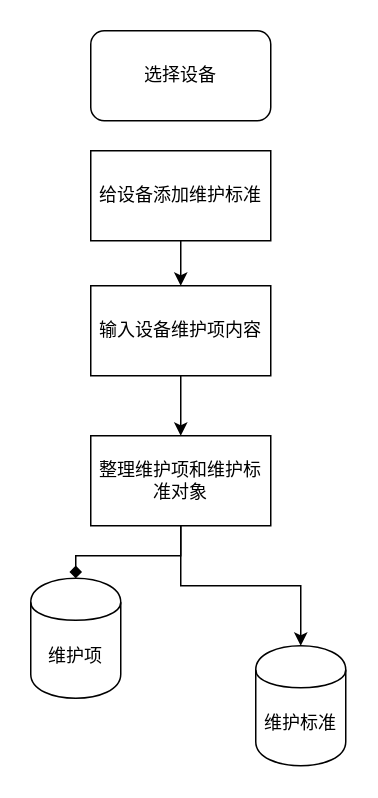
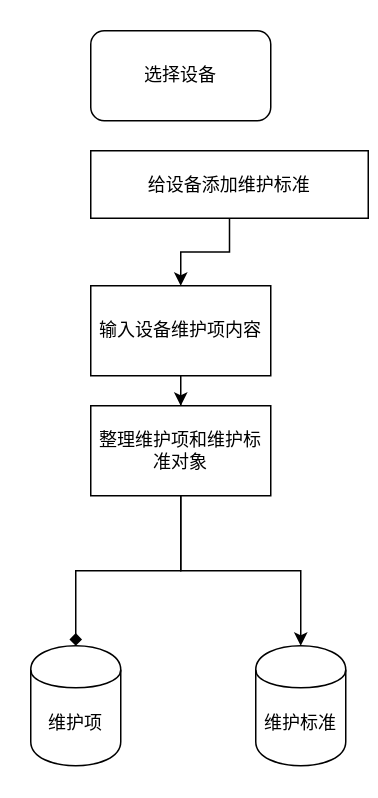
(181, 196) -> (230, 185)
(181, 481) -> (181, 451)
(76, 638) -> (76, 706)
